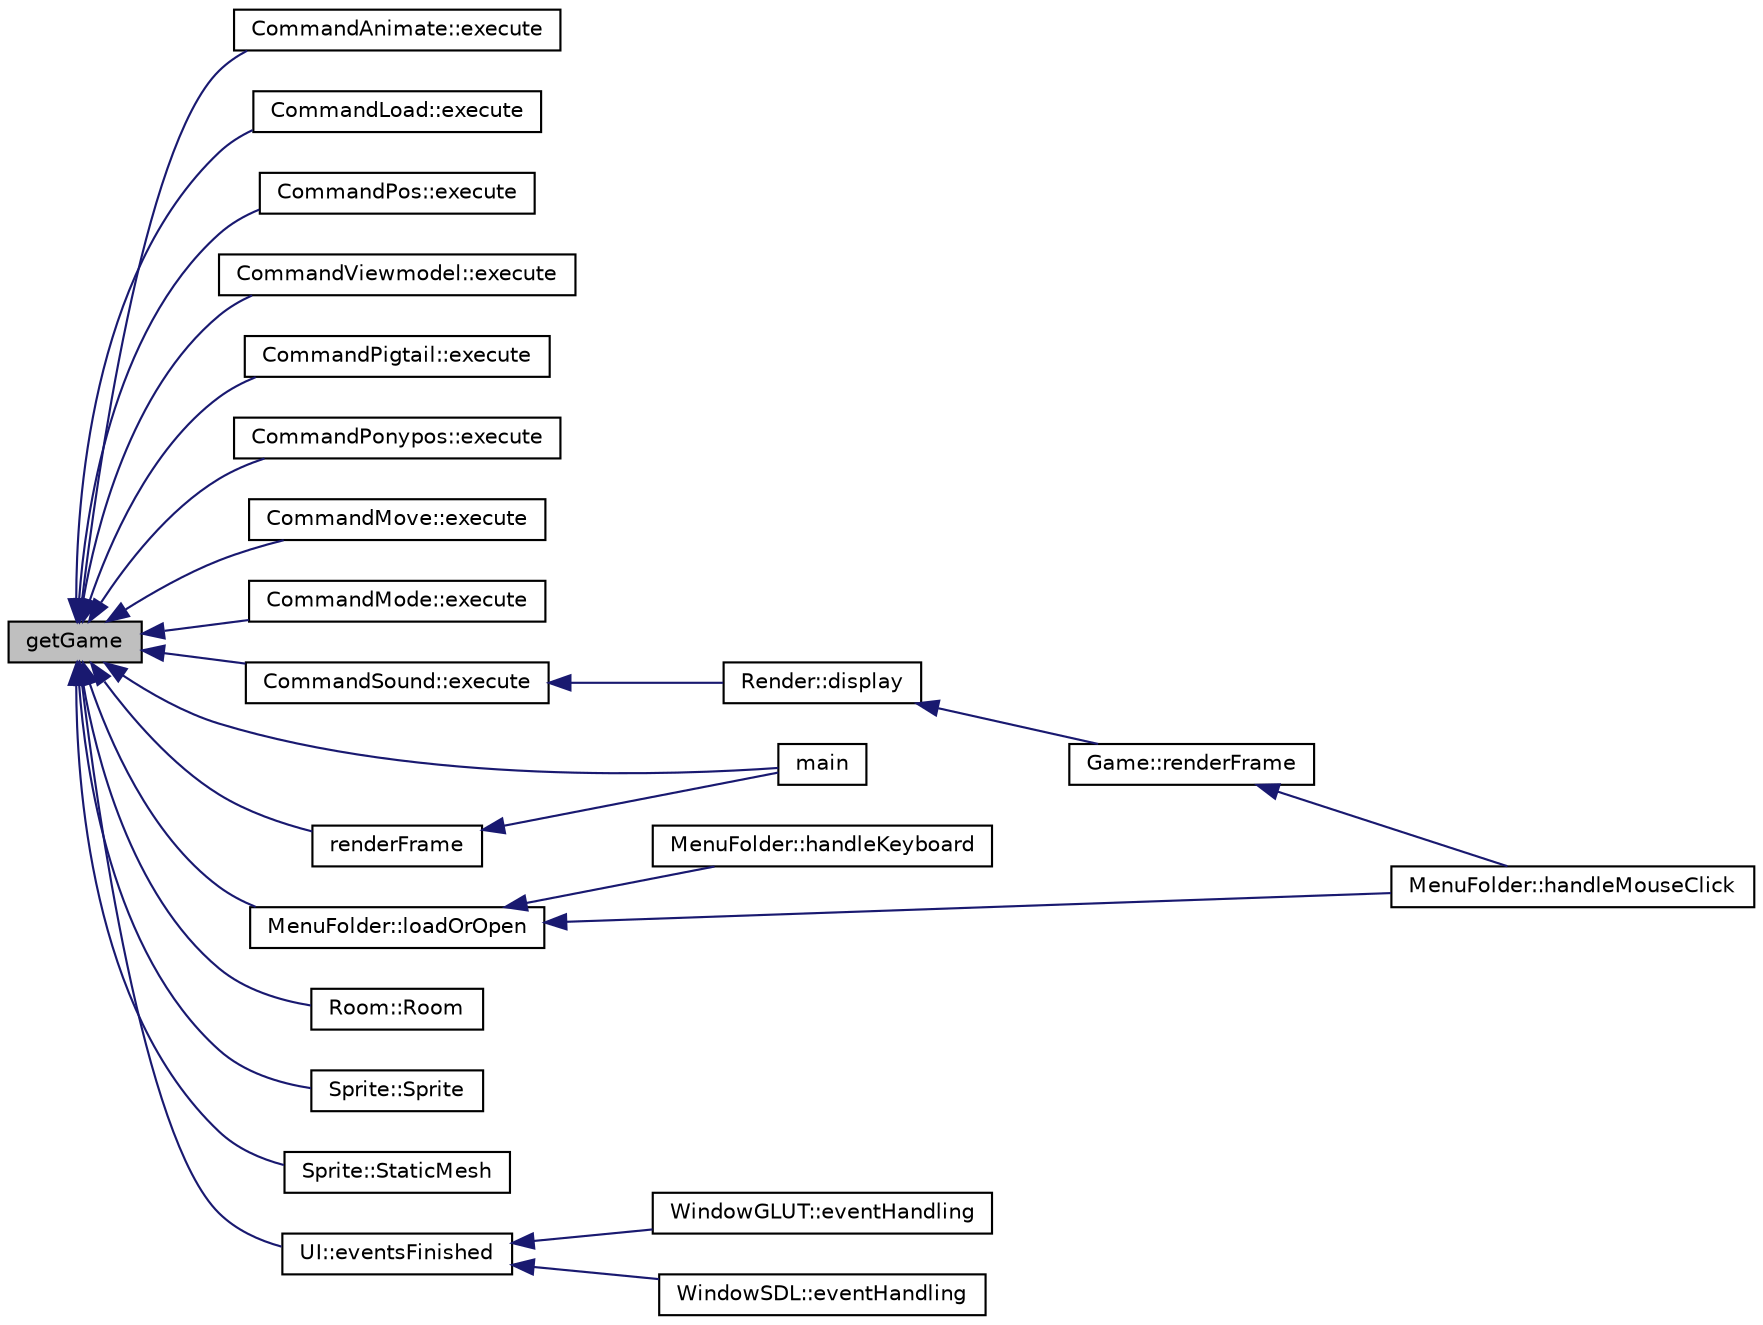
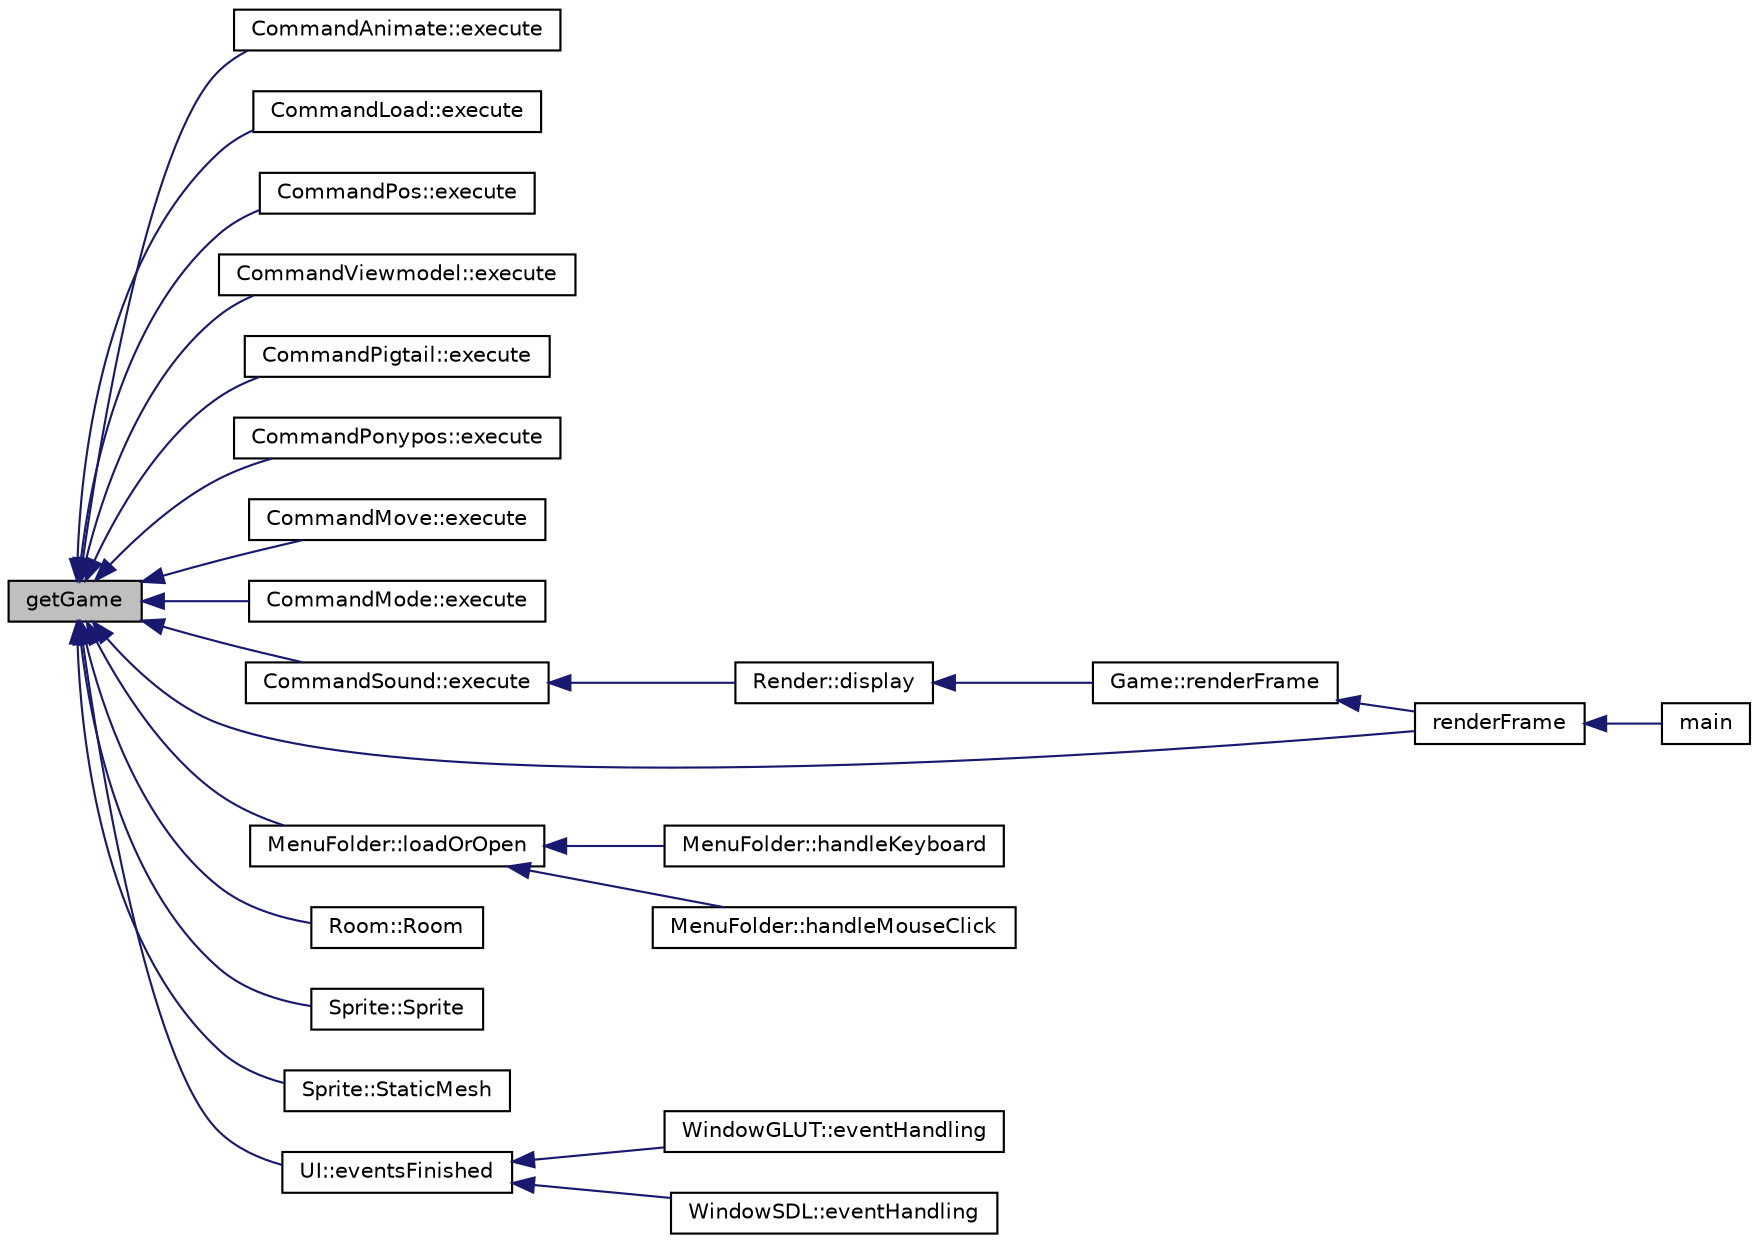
(443, 765) -> none
(1392, 829) -> (1387, 707)
